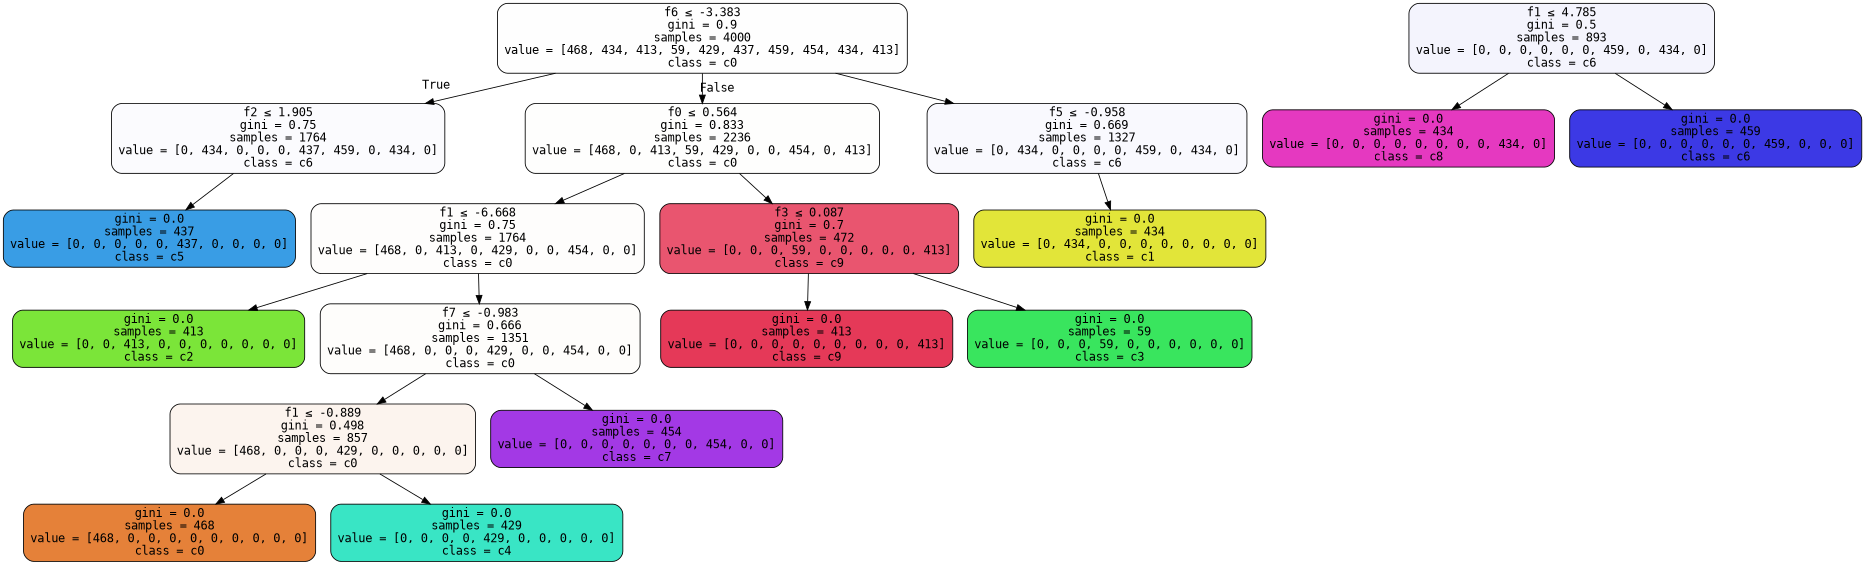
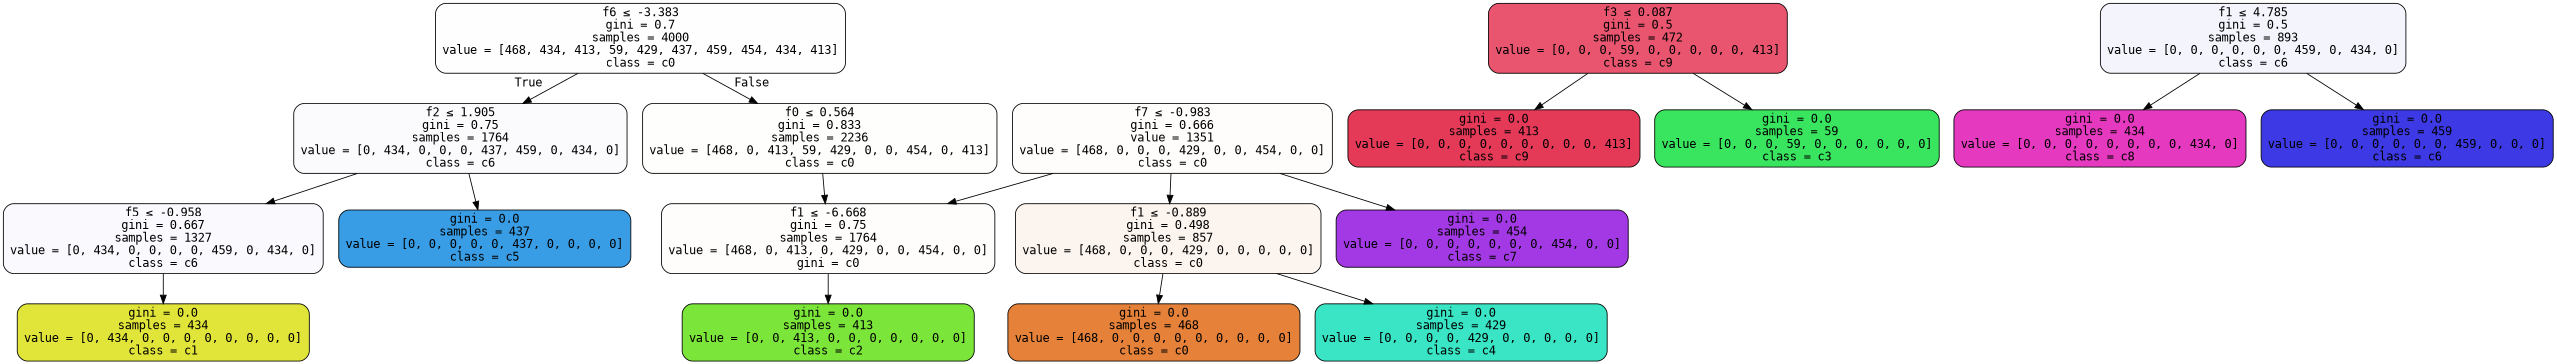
(702, 25) -> (641, 25)
(890, 87) -> (316, 187)
(1087, 125) -> (163, 226)
(753, 186) -> none
(809, 226) -> (1638, 25)
(478, 263) -> (828, 263)
(479, 285) -> (1005, 187)
(480, 338) -> (1172, 138)
